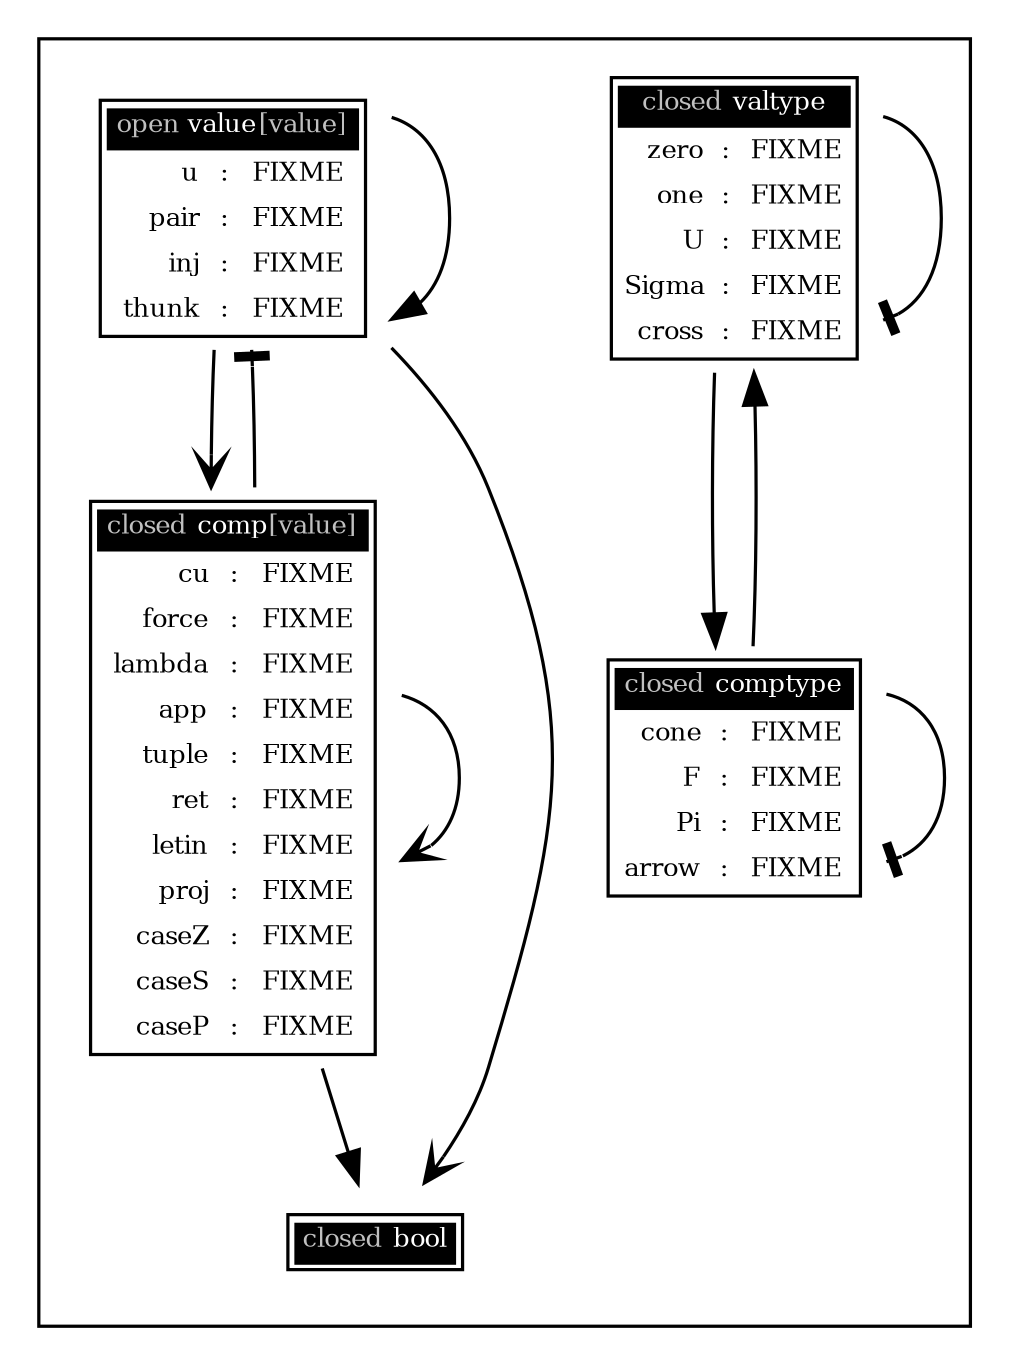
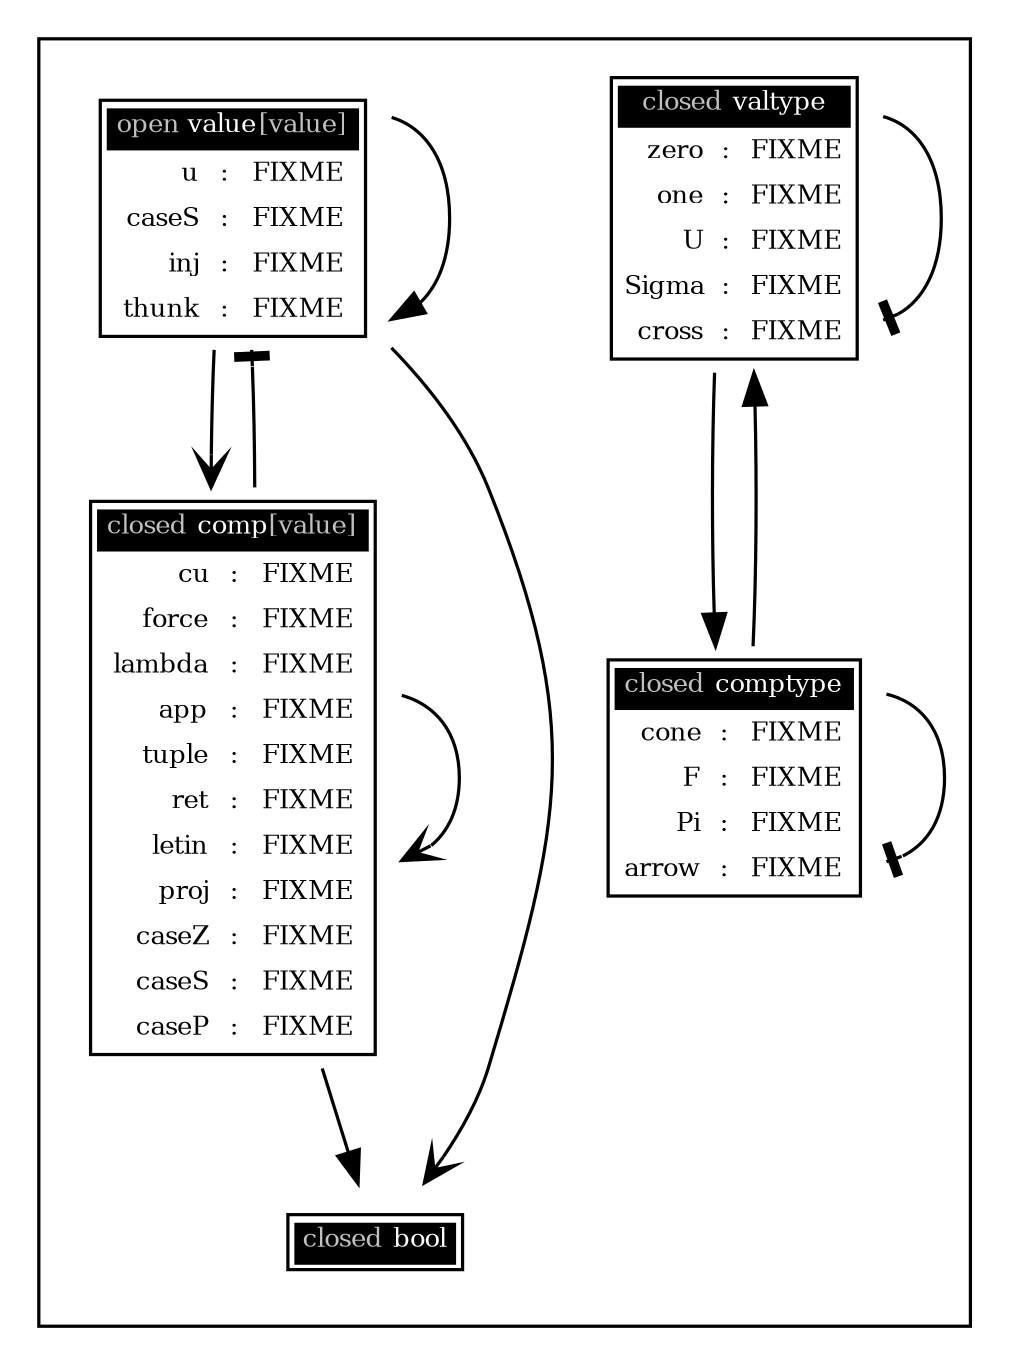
(175, 218) -> (163, 218)
